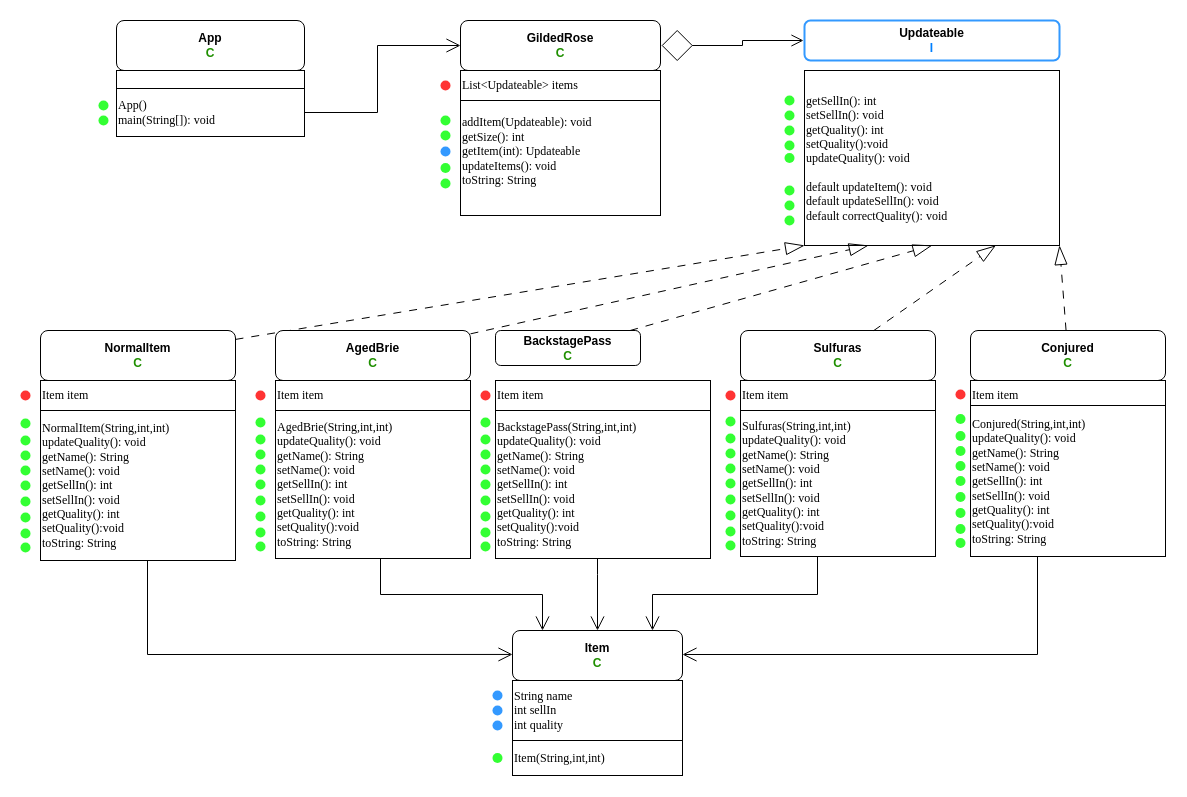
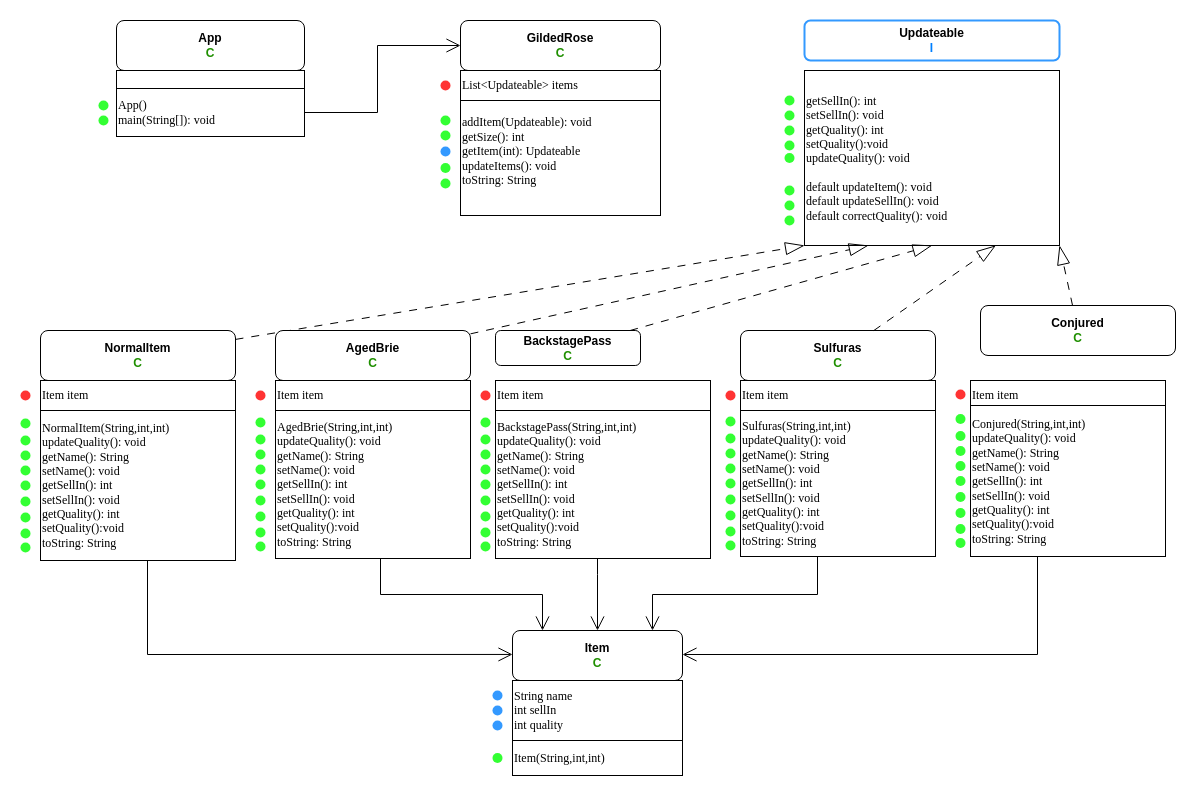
(744, 41) -> none
(1068, 356) -> (1078, 331)
